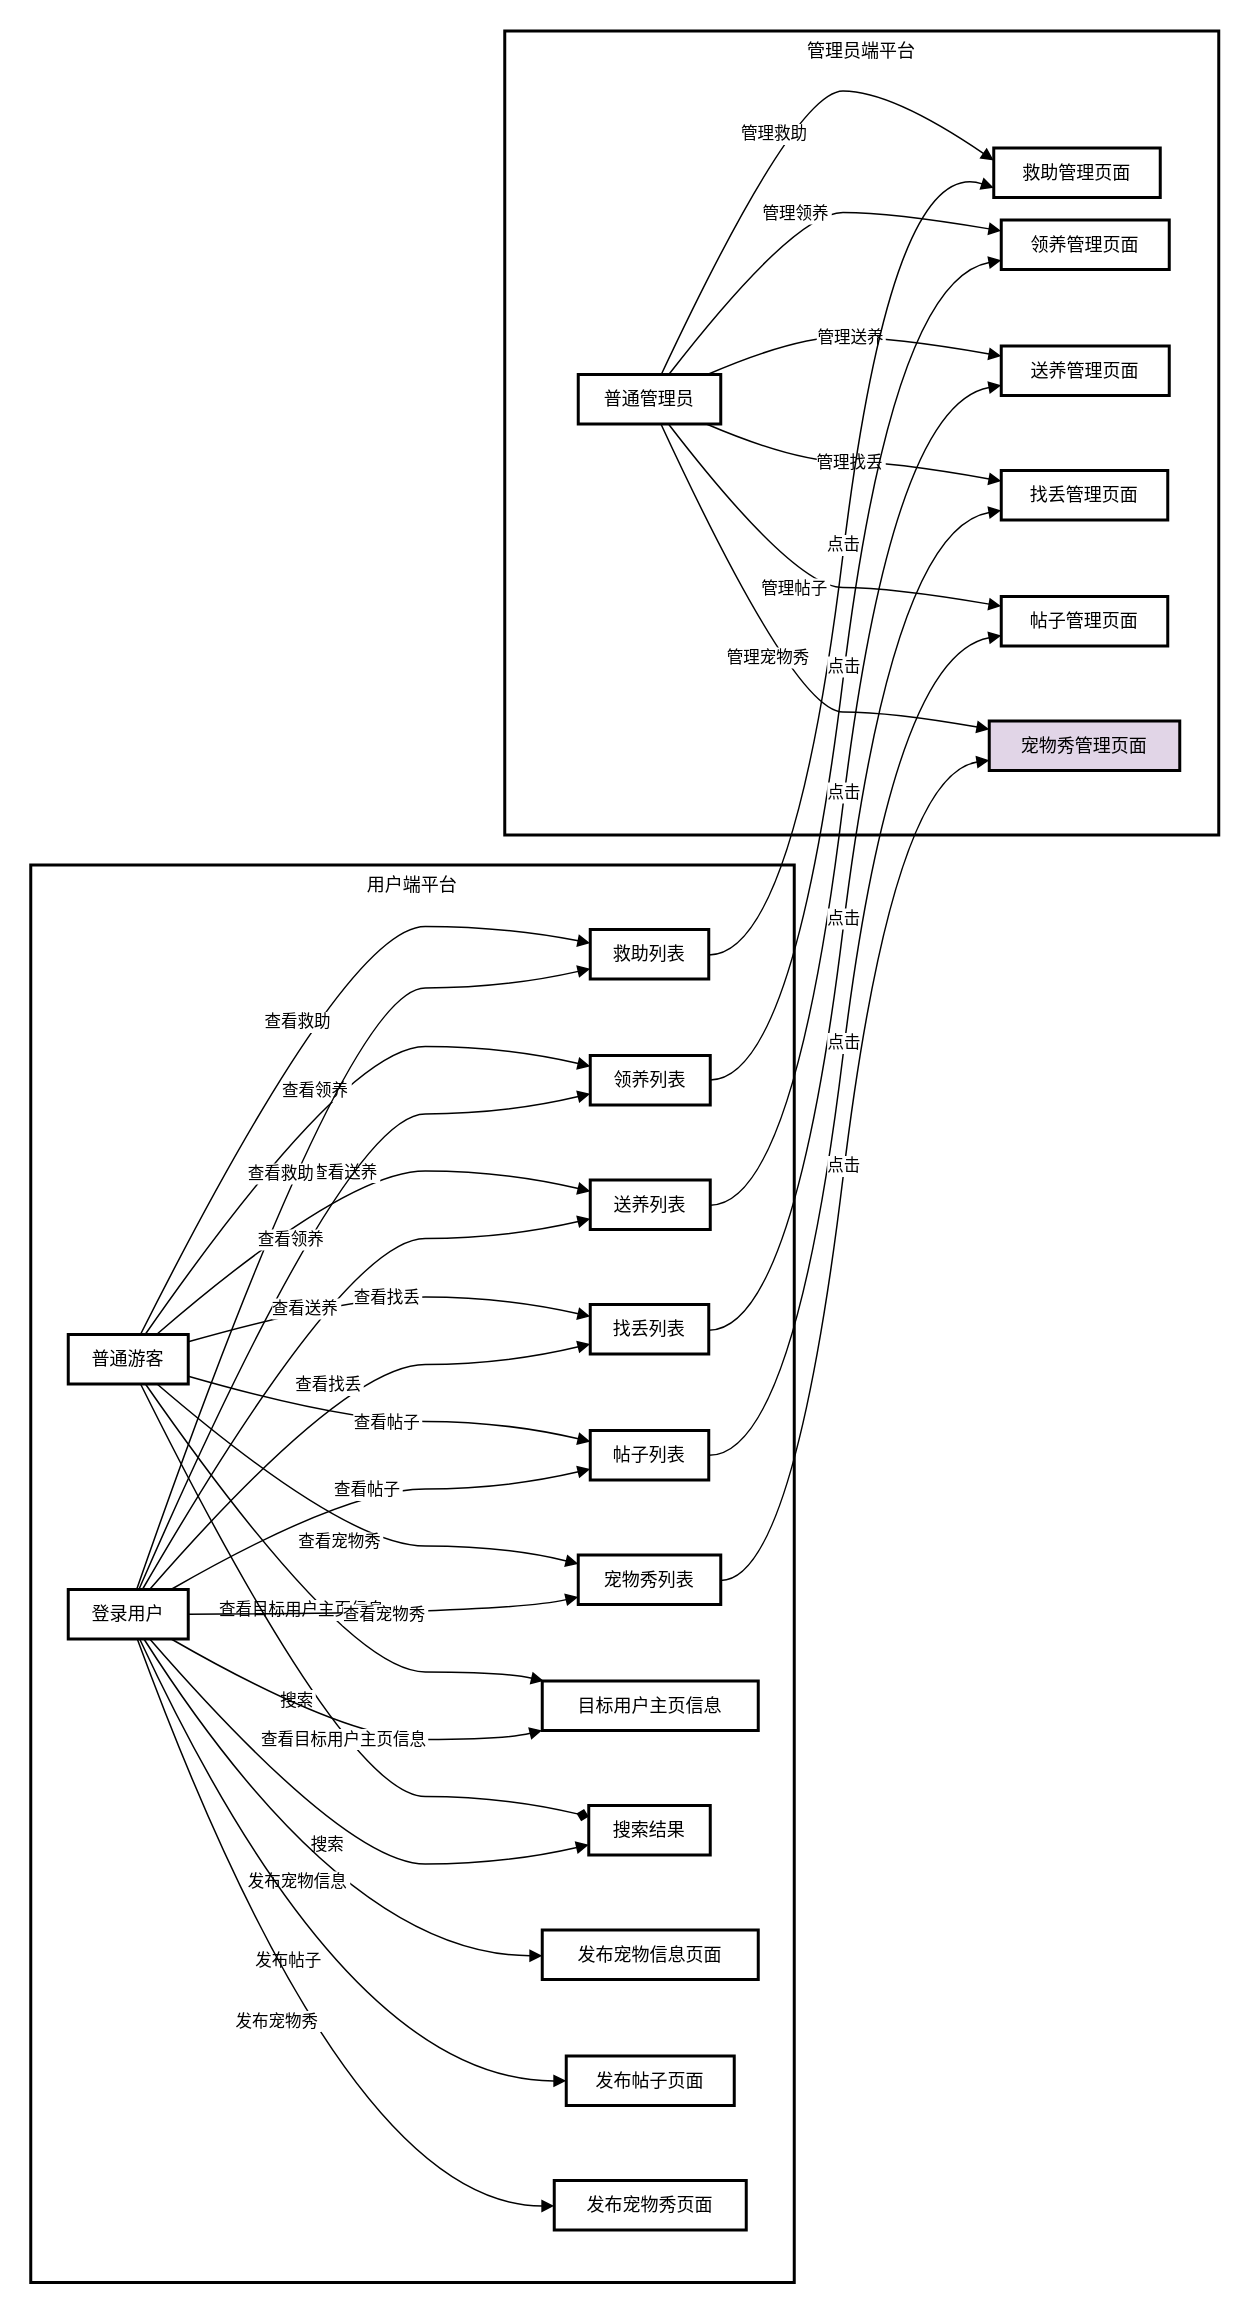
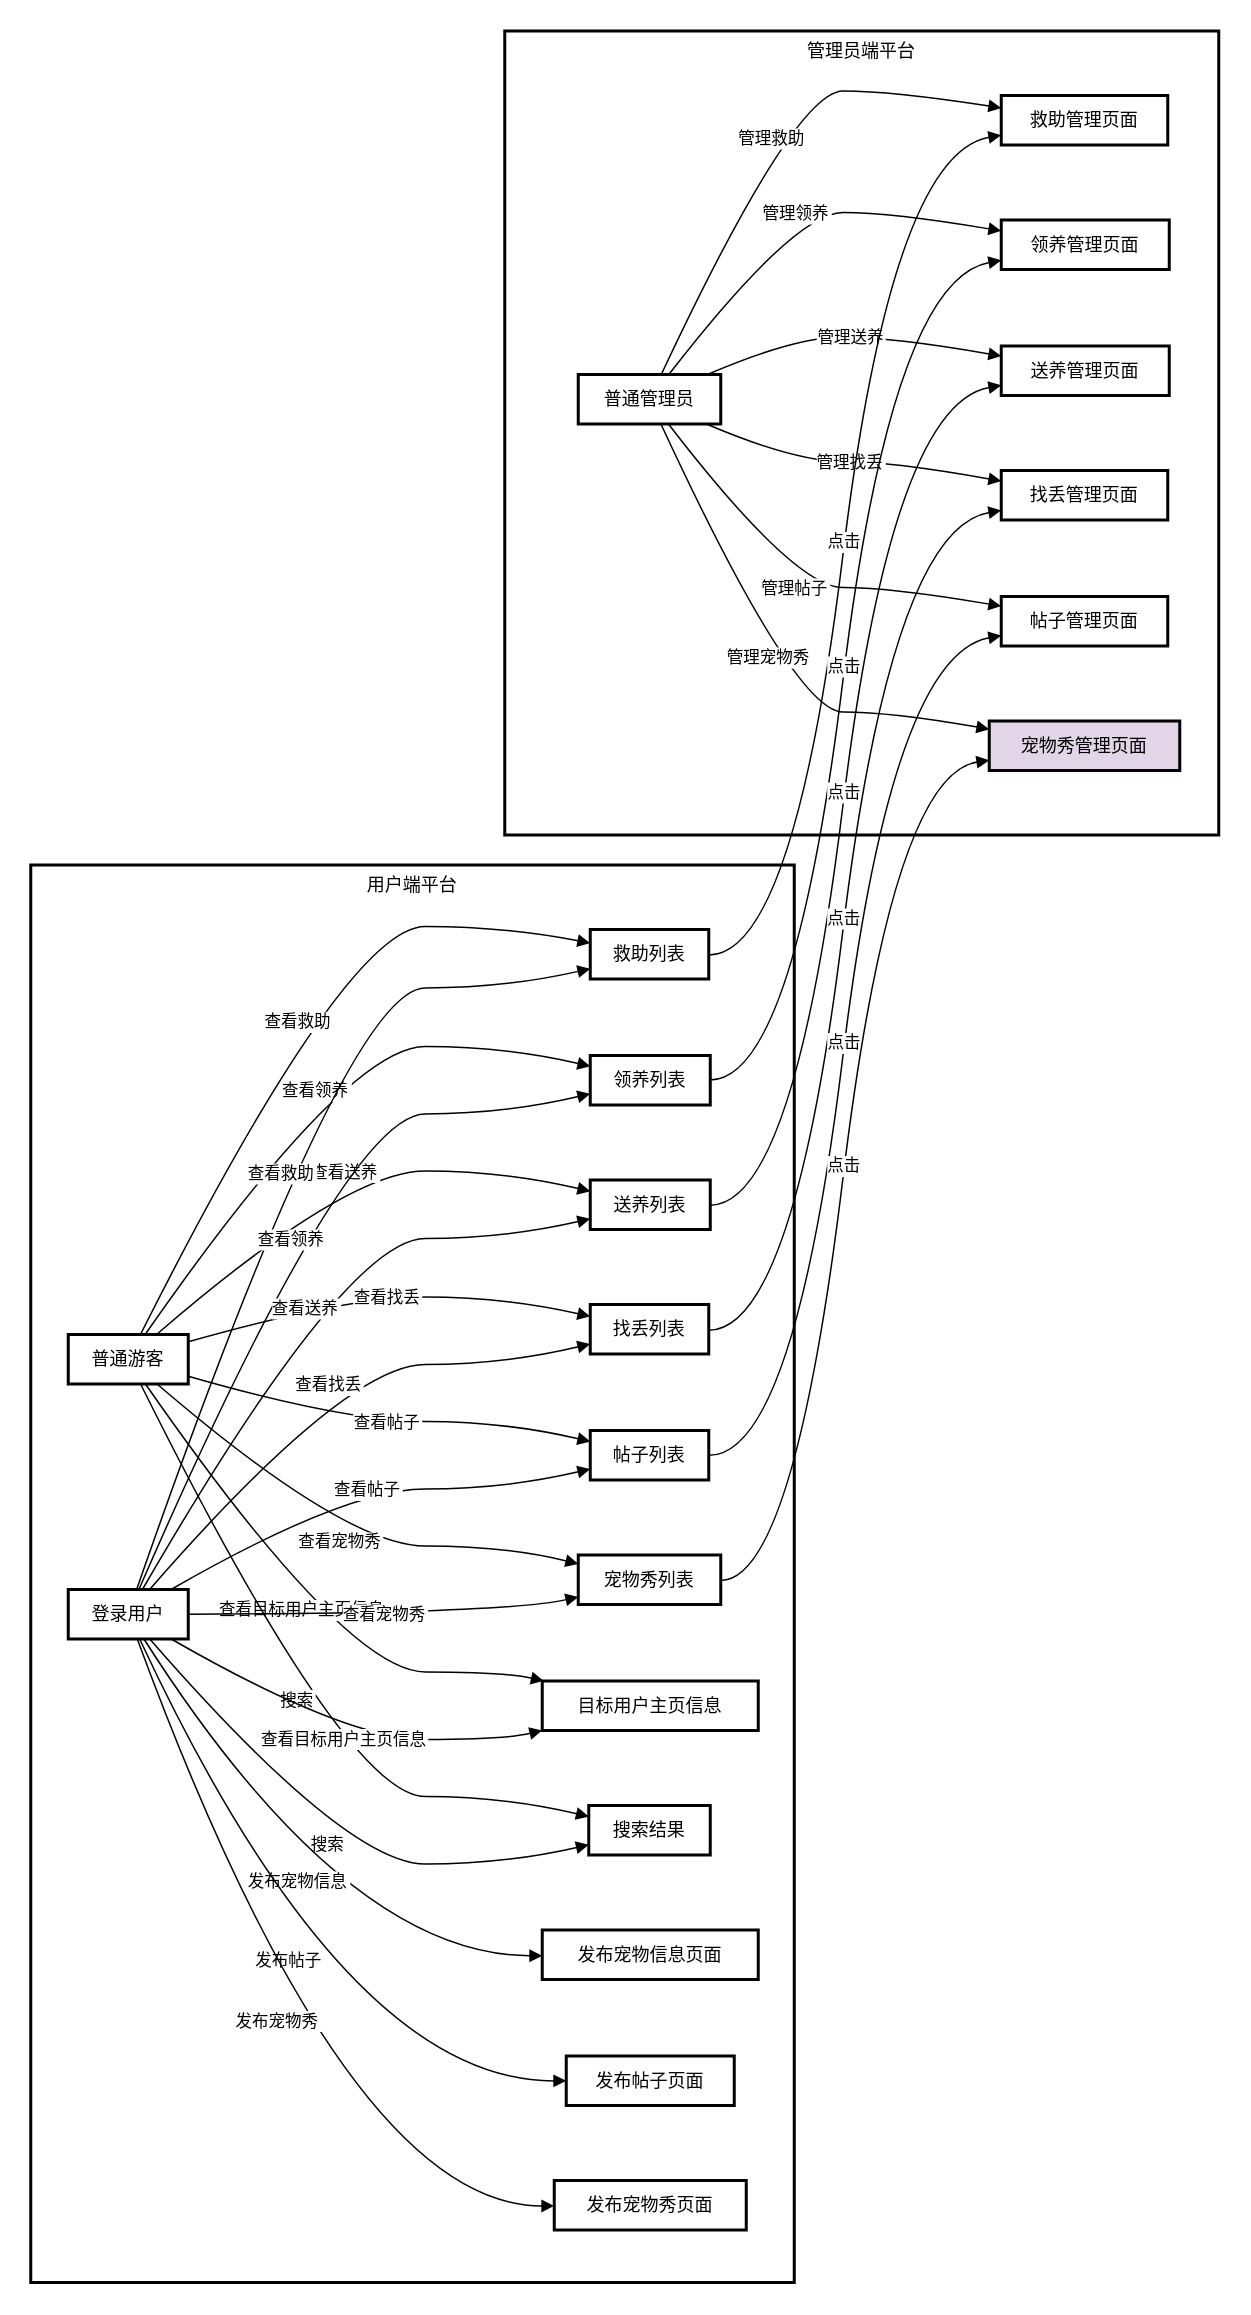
(1077, 173) -> (1085, 120)
(575, 1813) -> (575, 1813)
